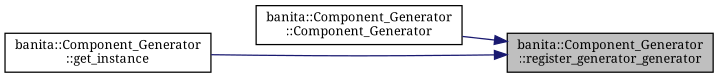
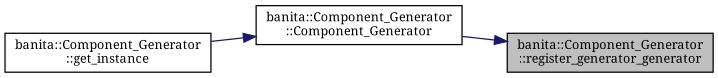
(353, 56) -> (227, 40)
